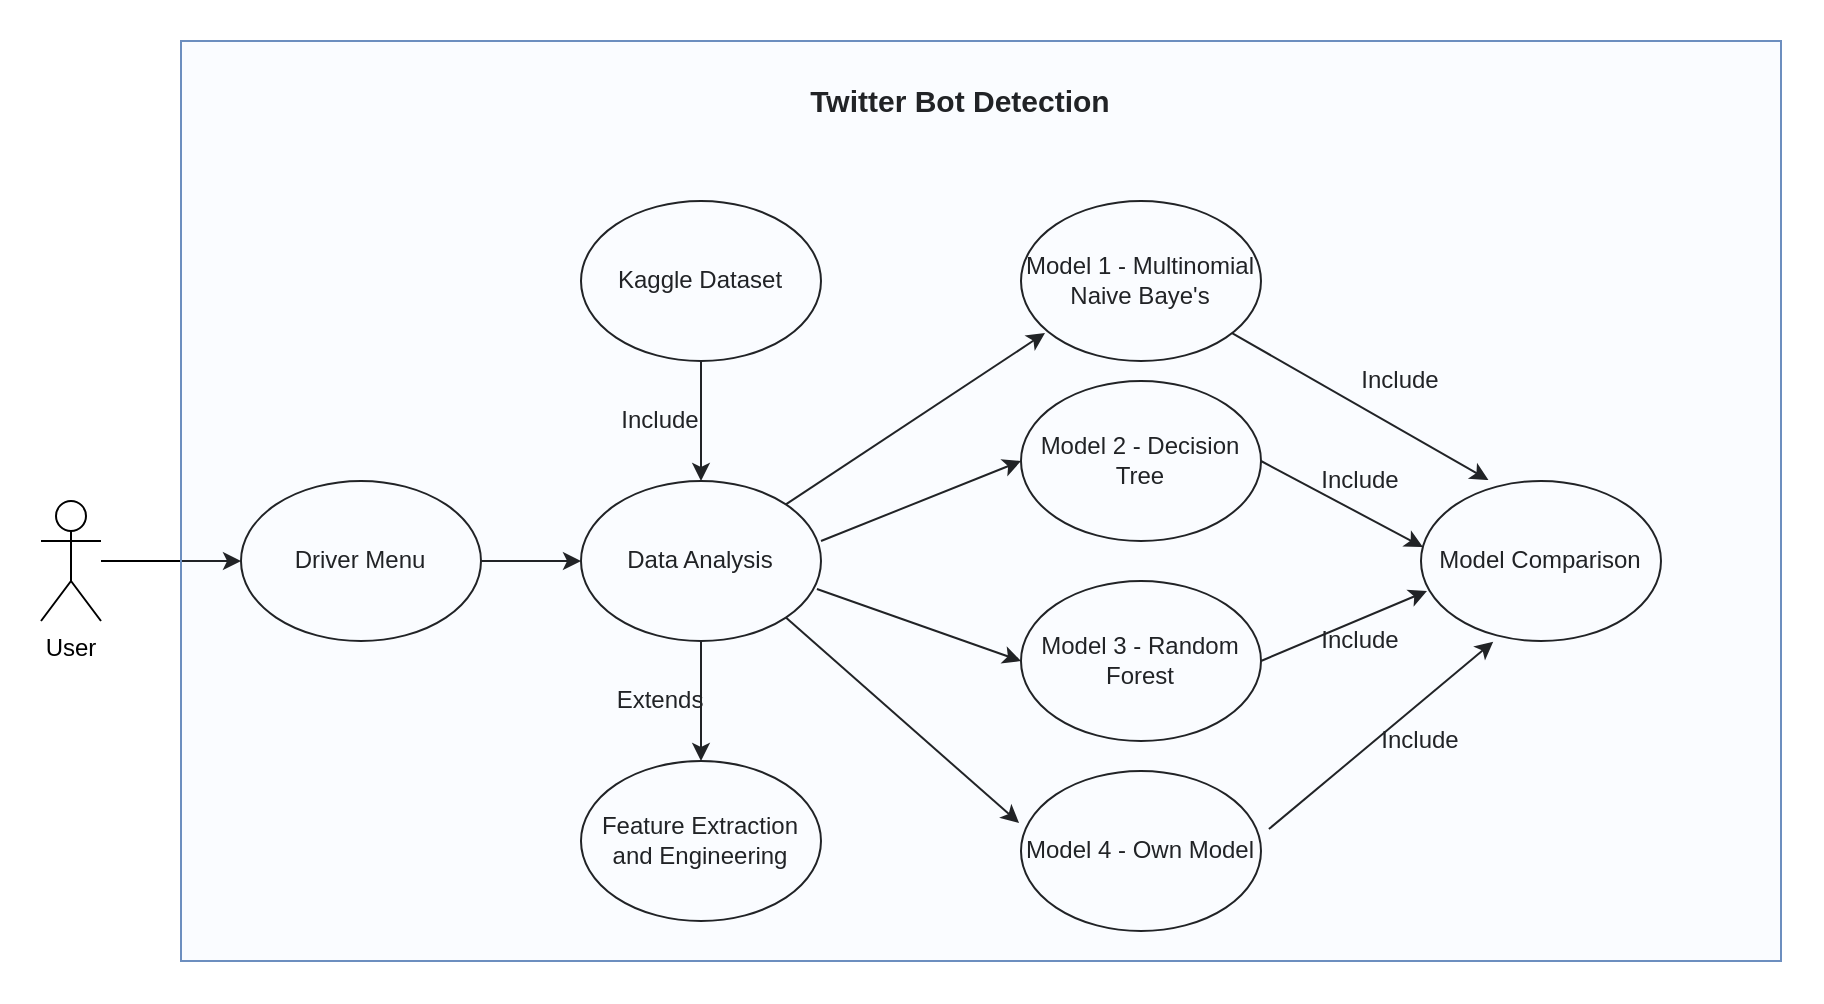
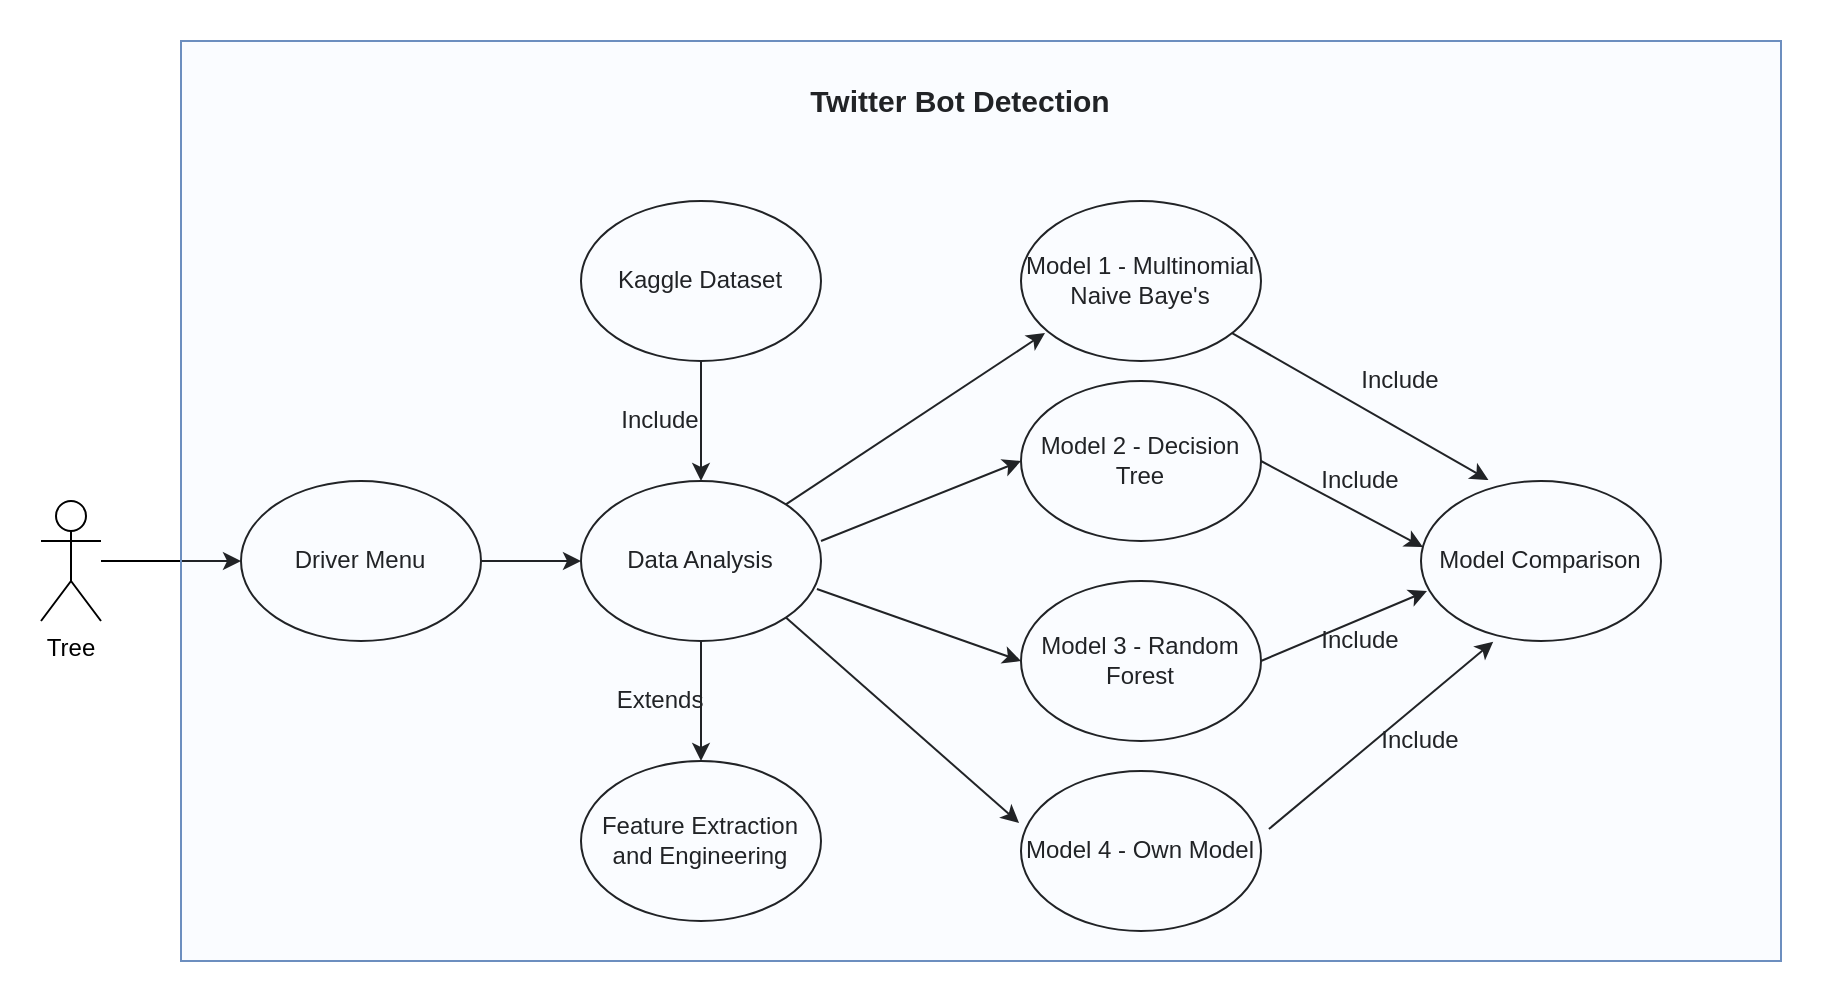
(72, 649) -> (72, 649)
